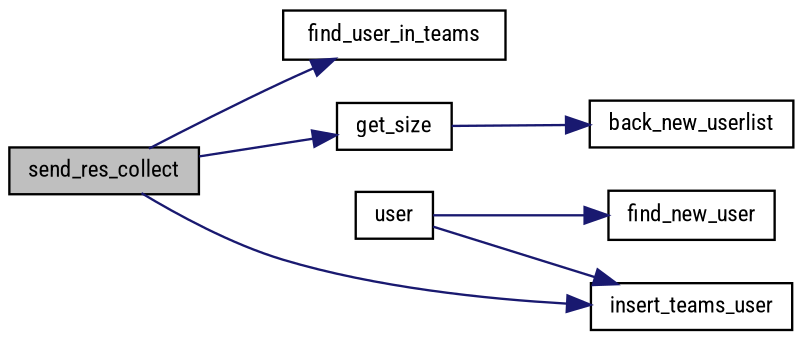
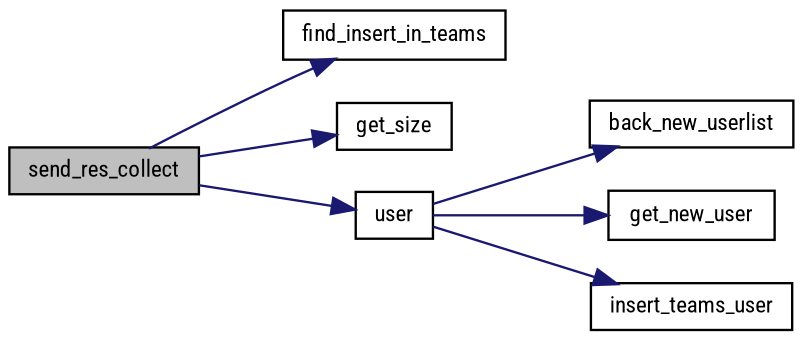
(394, 35) -> (394, 35)
(508, 125) -> (514, 179)
(692, 215) -> (692, 215)
(347, 276) -> (266, 196)
